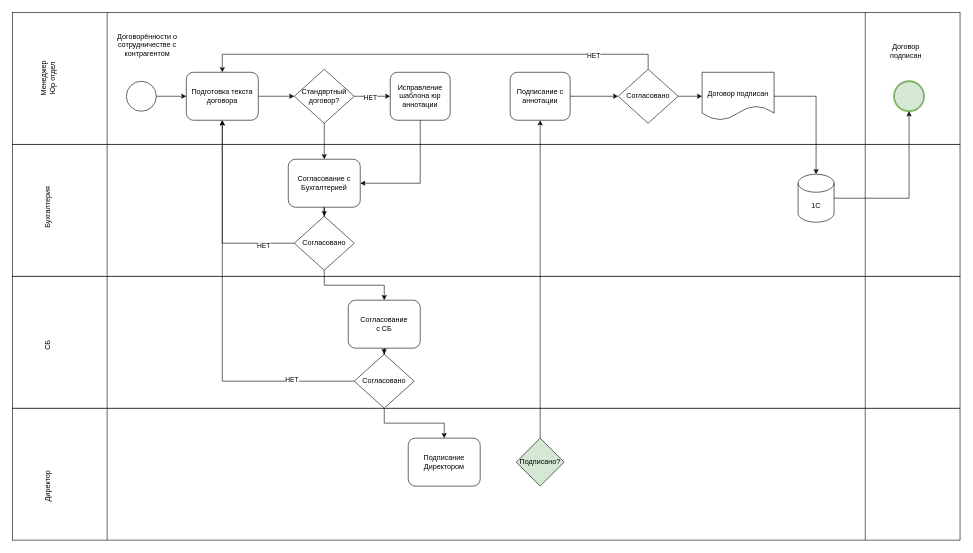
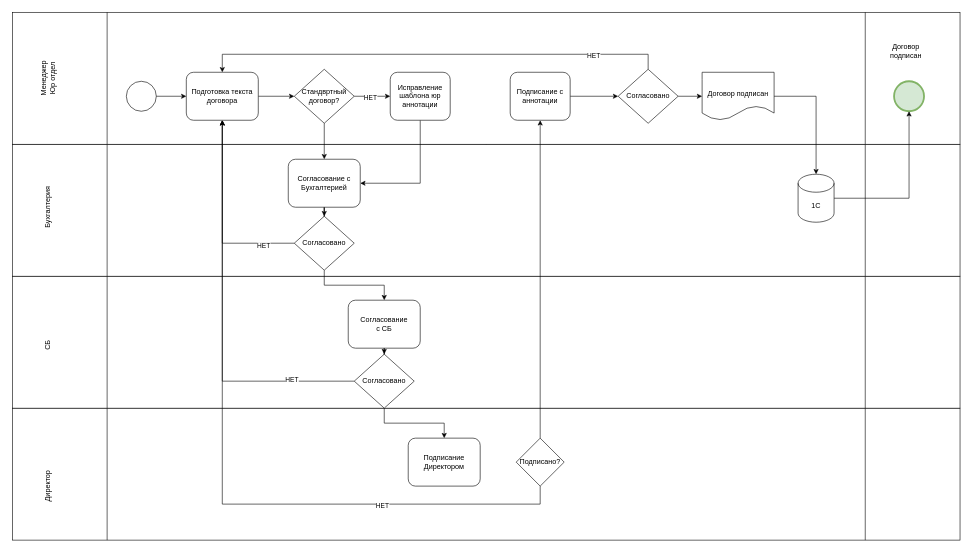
(147, 45) -> none
none -> (222, 445)
(540, 462) -> (540, 462)
